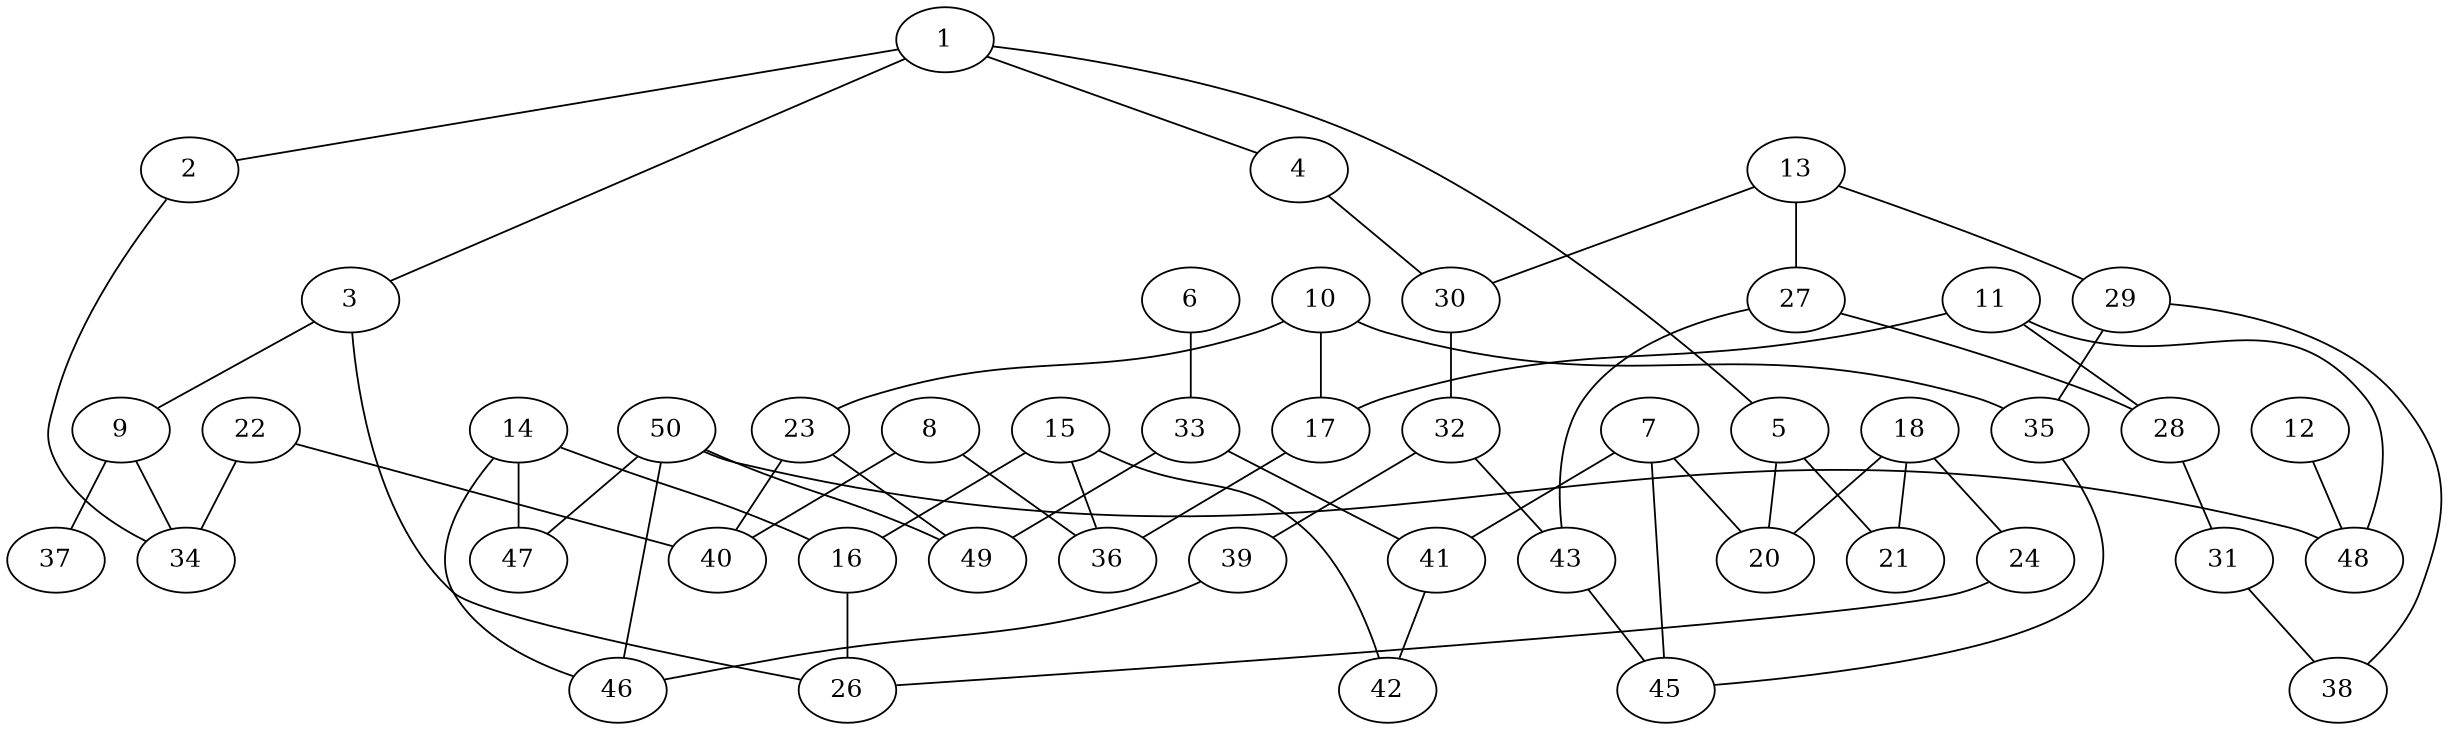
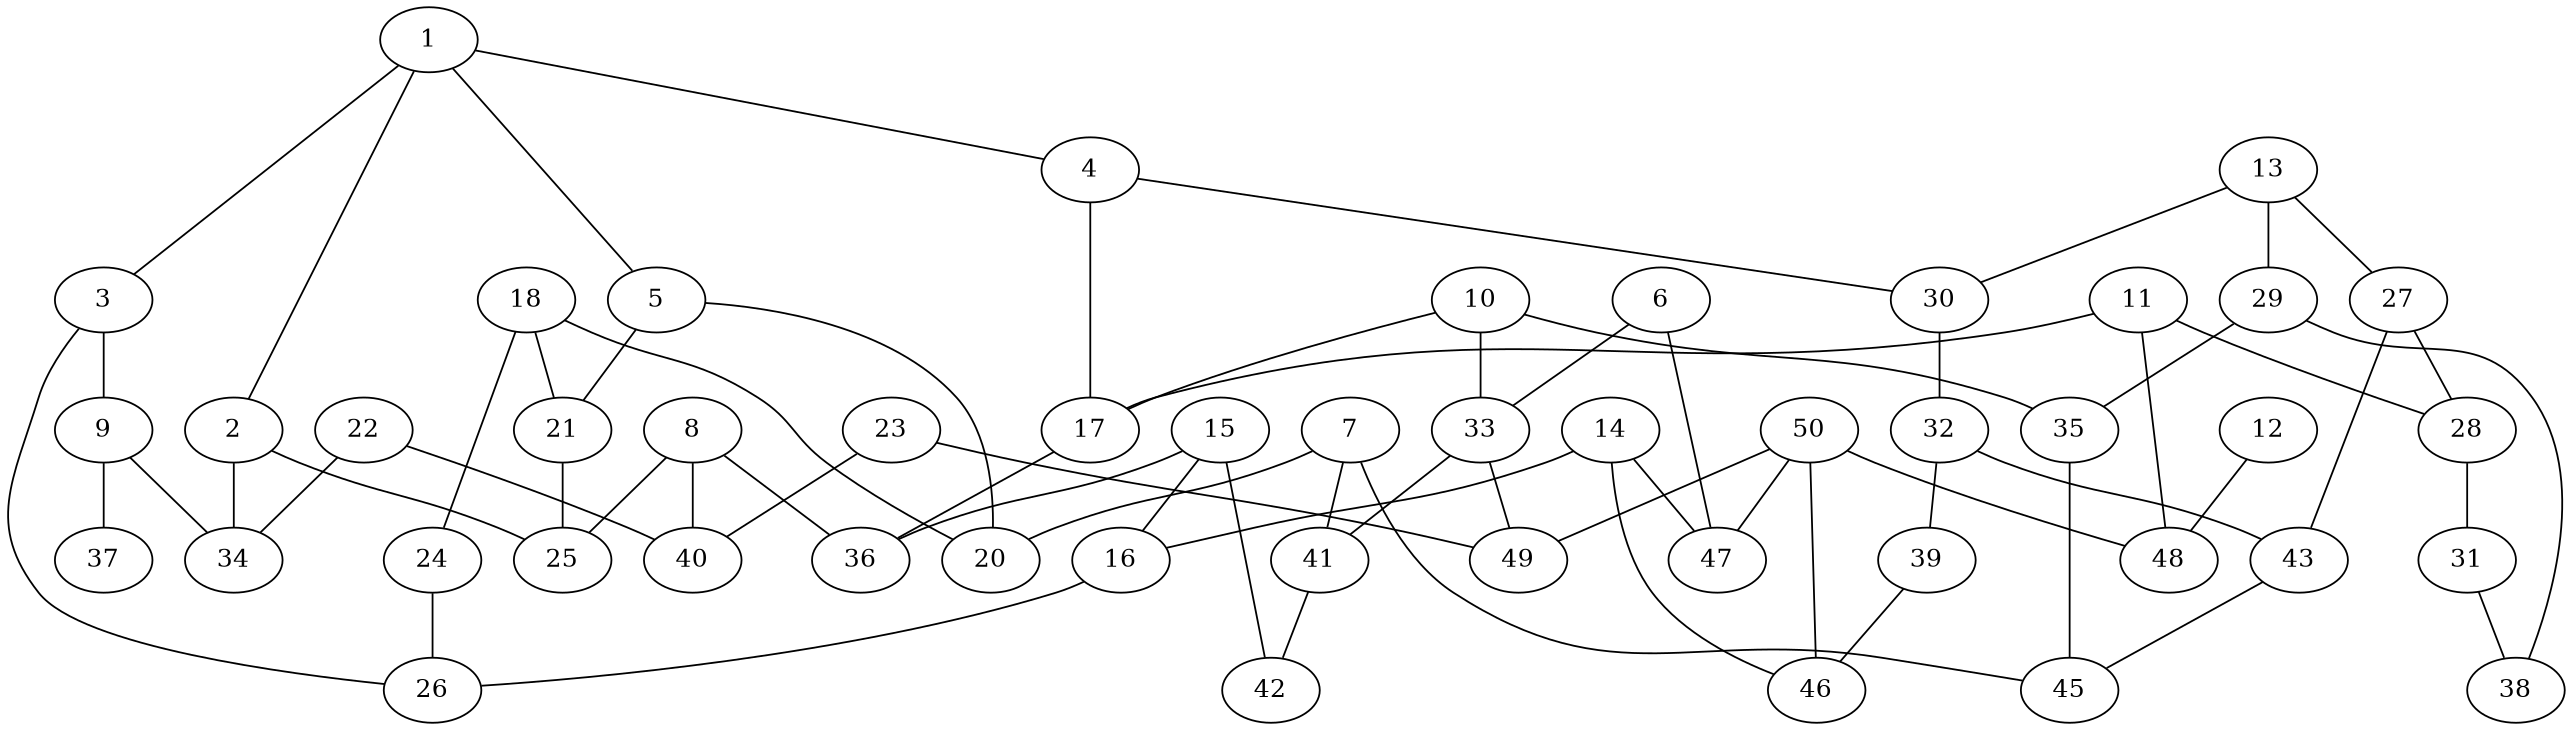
none -> (1090, 300)
(1061, 365) -> (1481, 365)
none -> (1689, 430)
none -> (563, 560)
